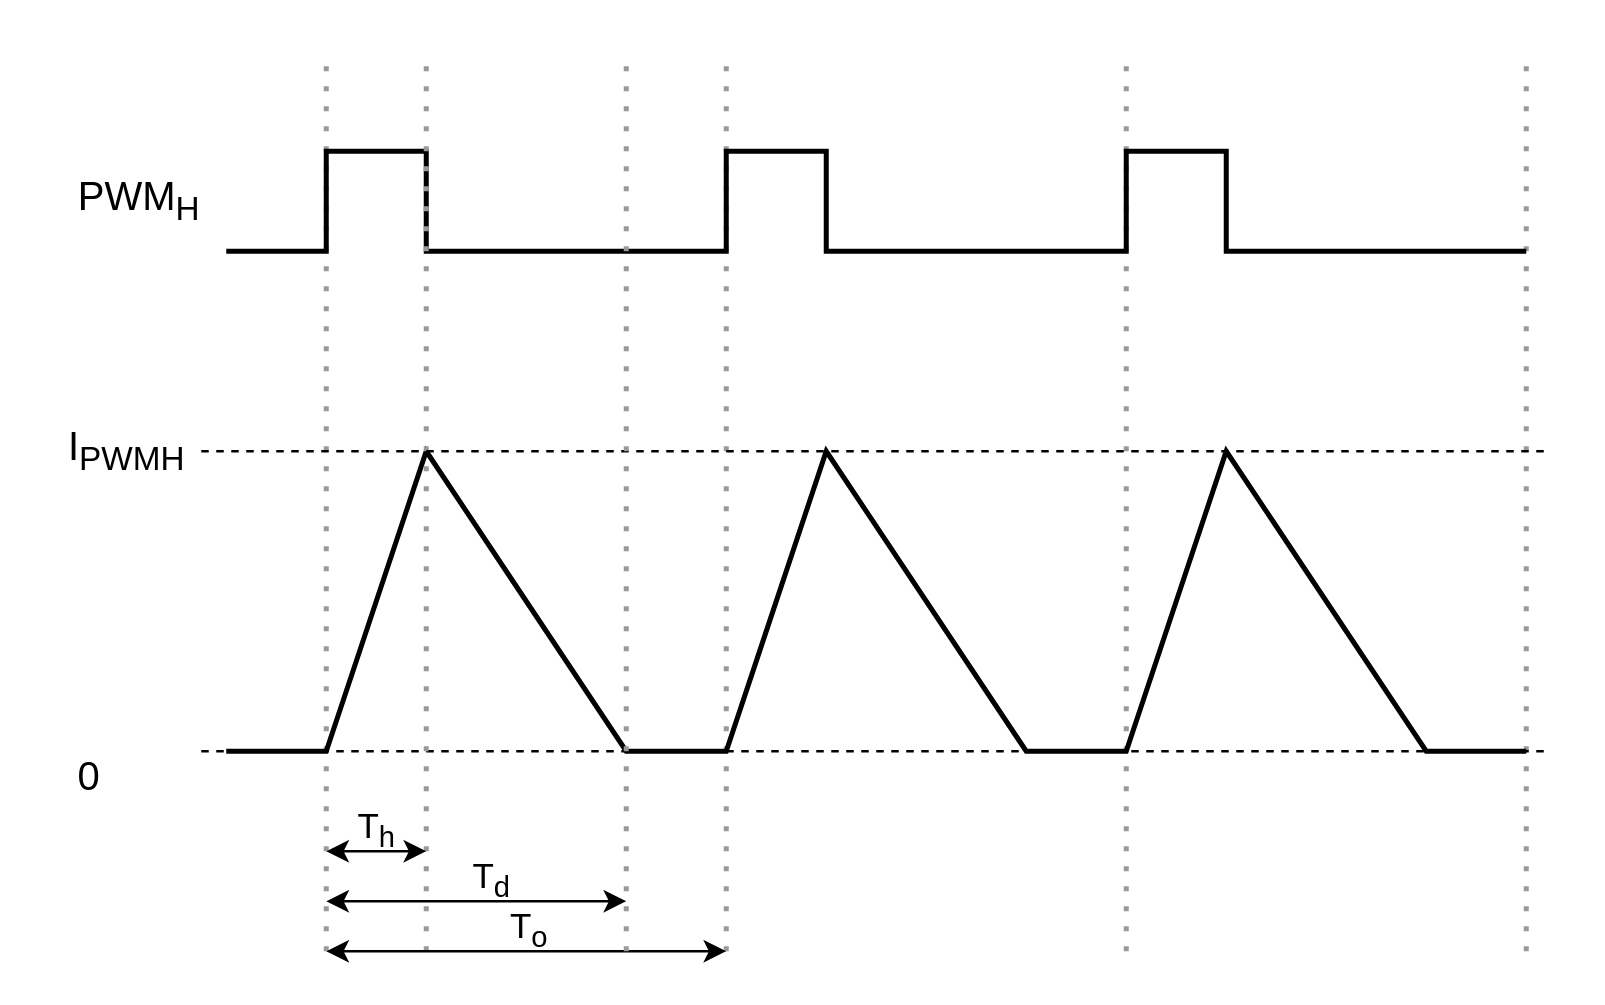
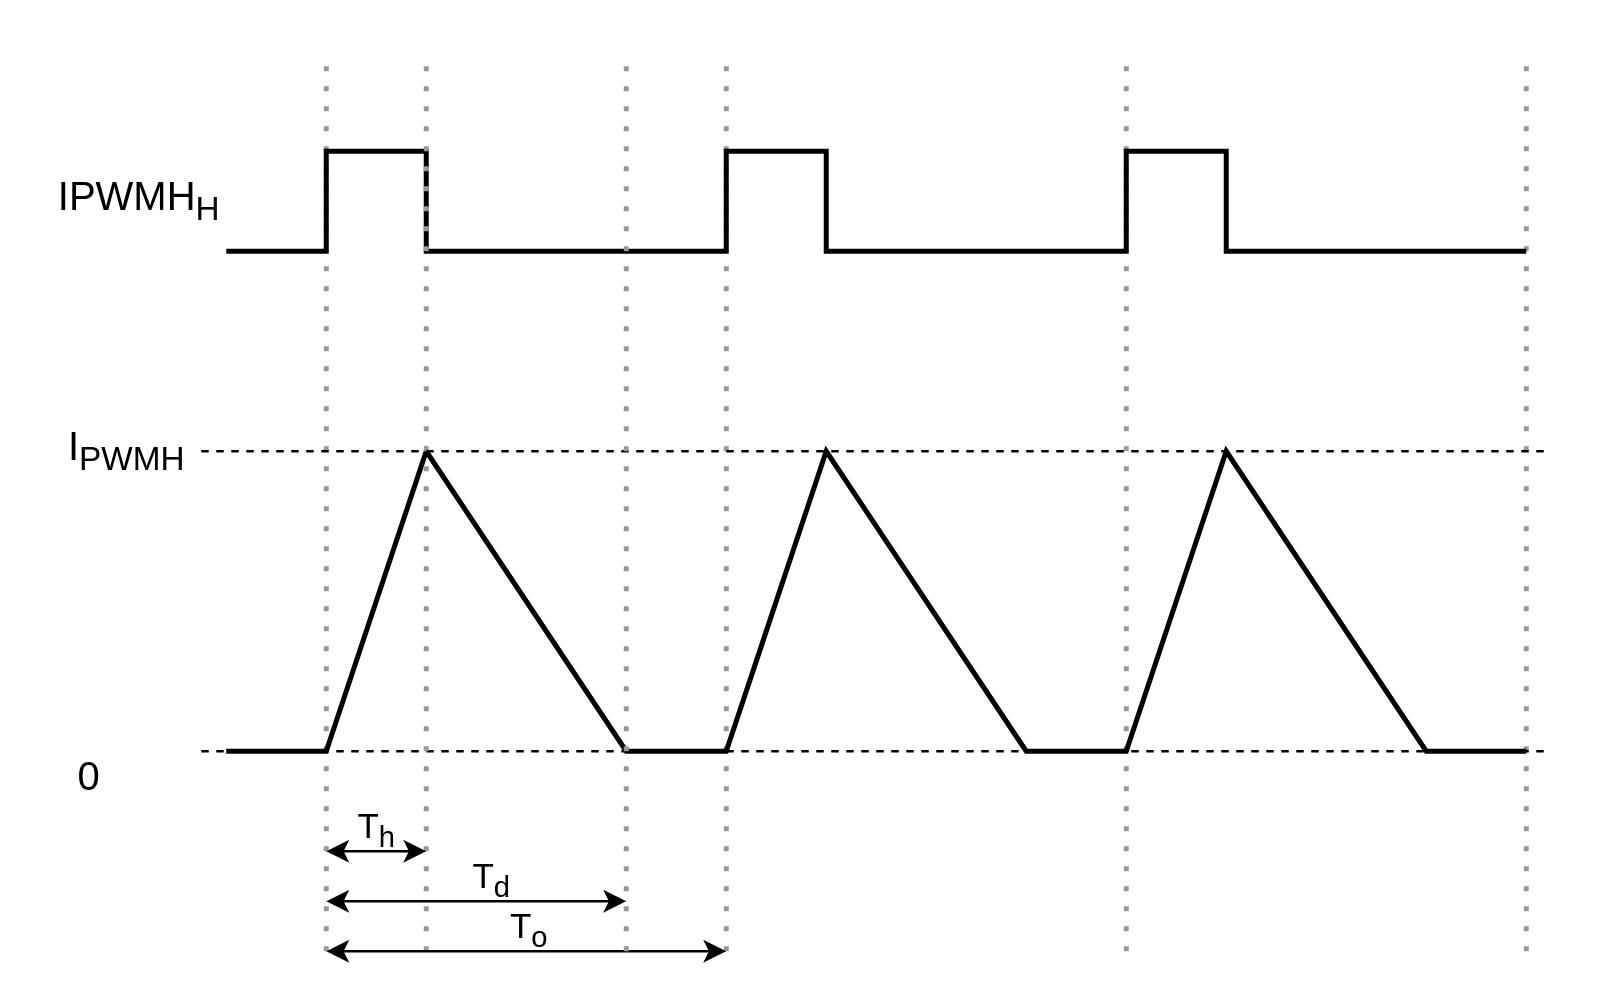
(140, 201) -> (140, 201)
